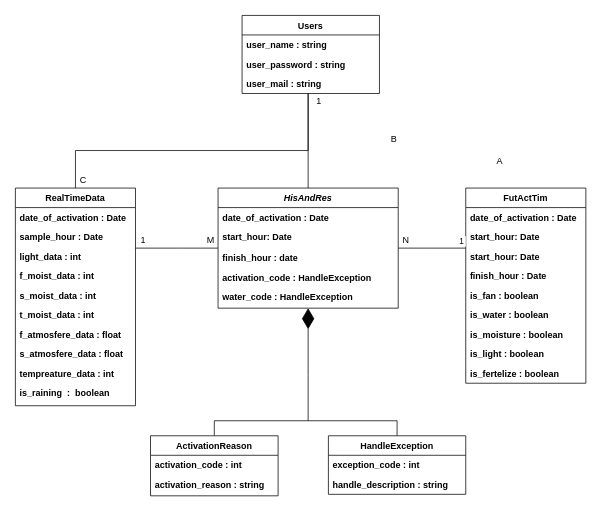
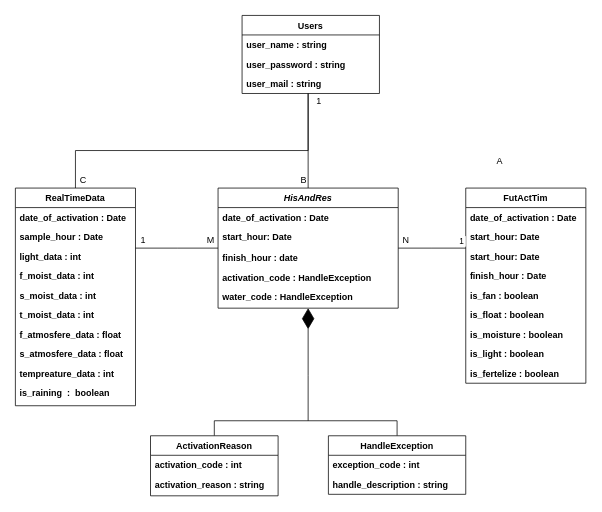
(393, 139) -> (303, 180)
(509, 315) -> (508, 315)
